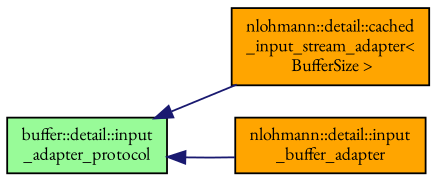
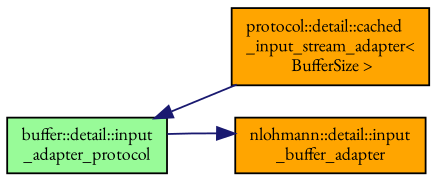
(330, 47) -> (330, 47)
(210, 158) -> (192, 133)
